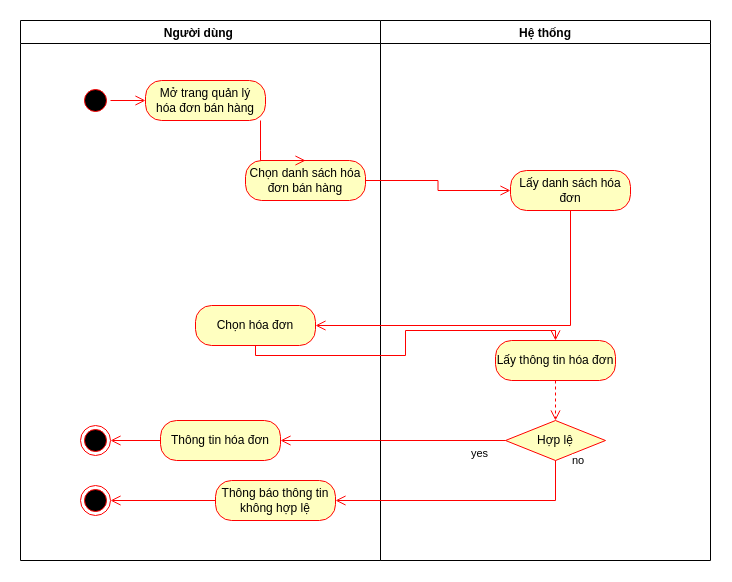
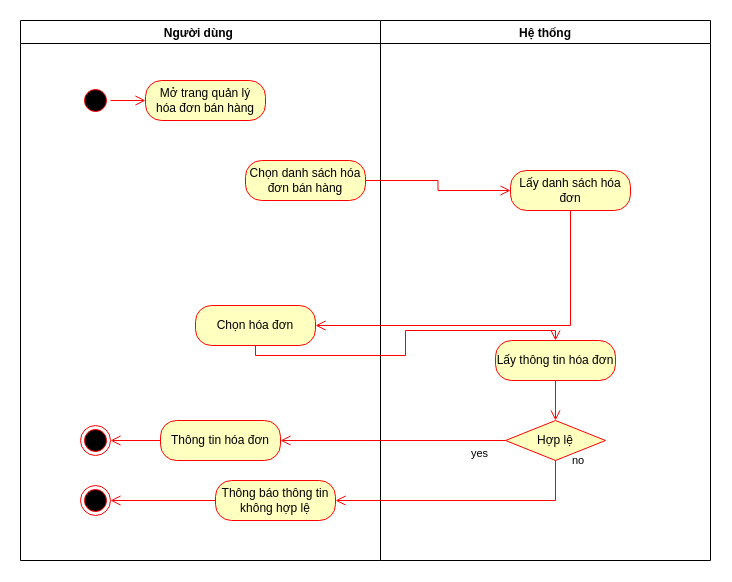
(261, 141) -> none
(556, 400) -> (556, 400)
